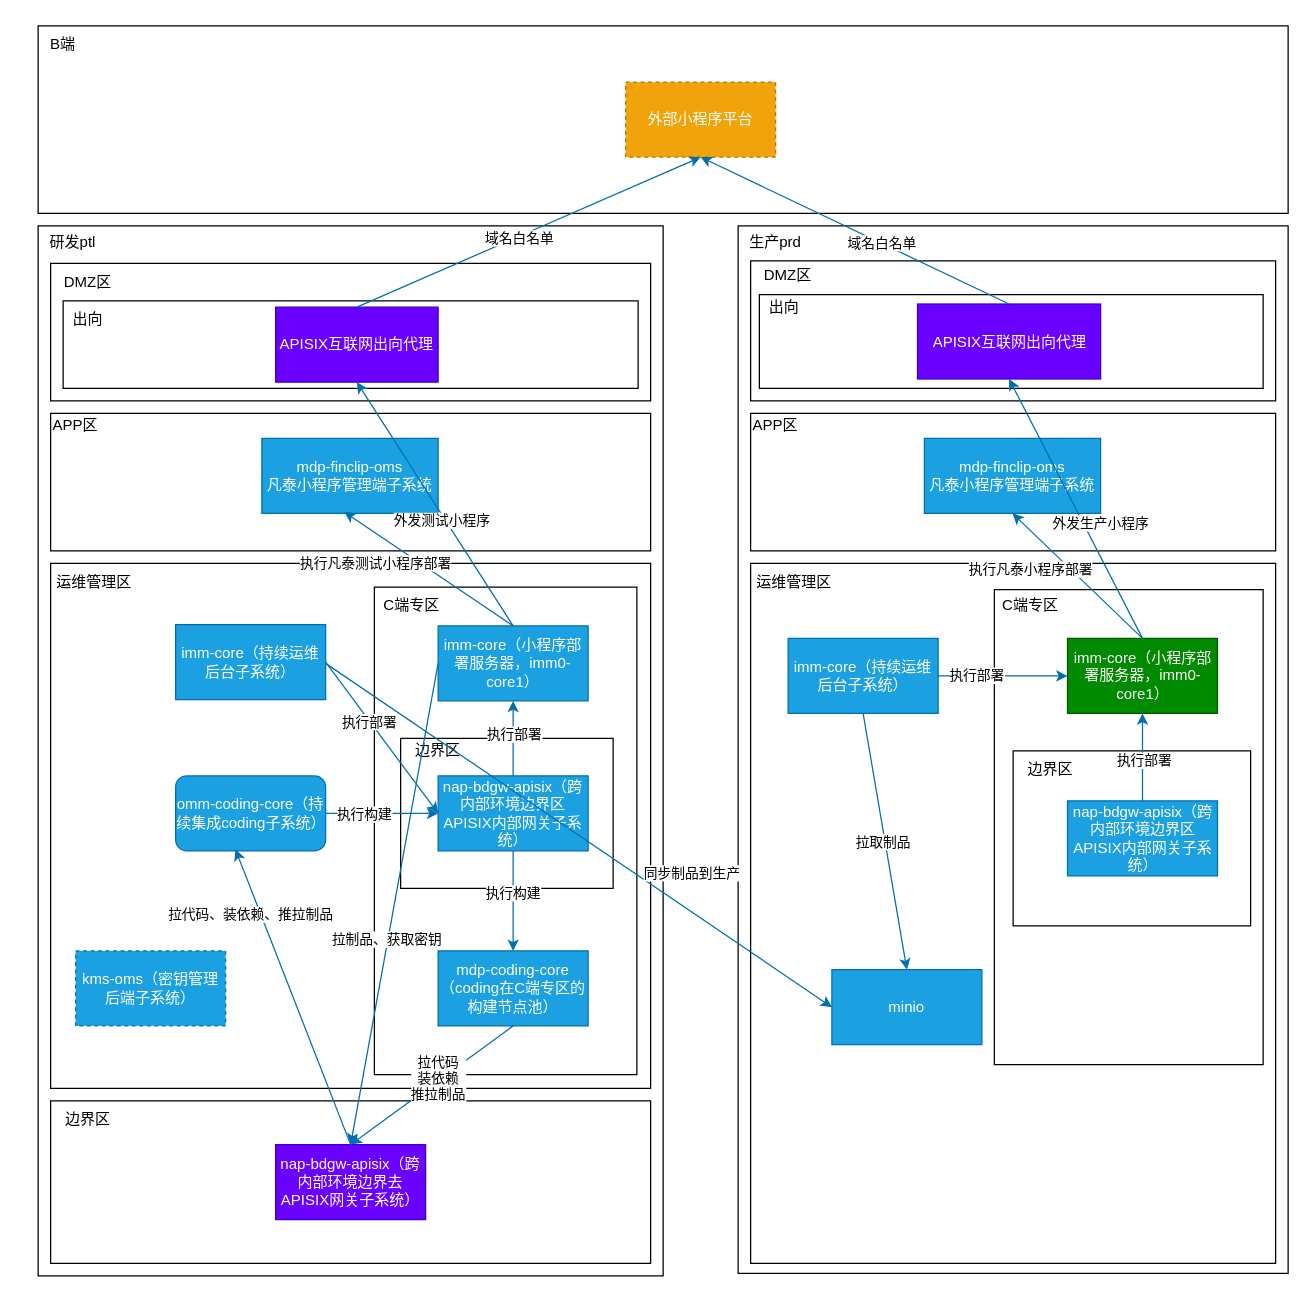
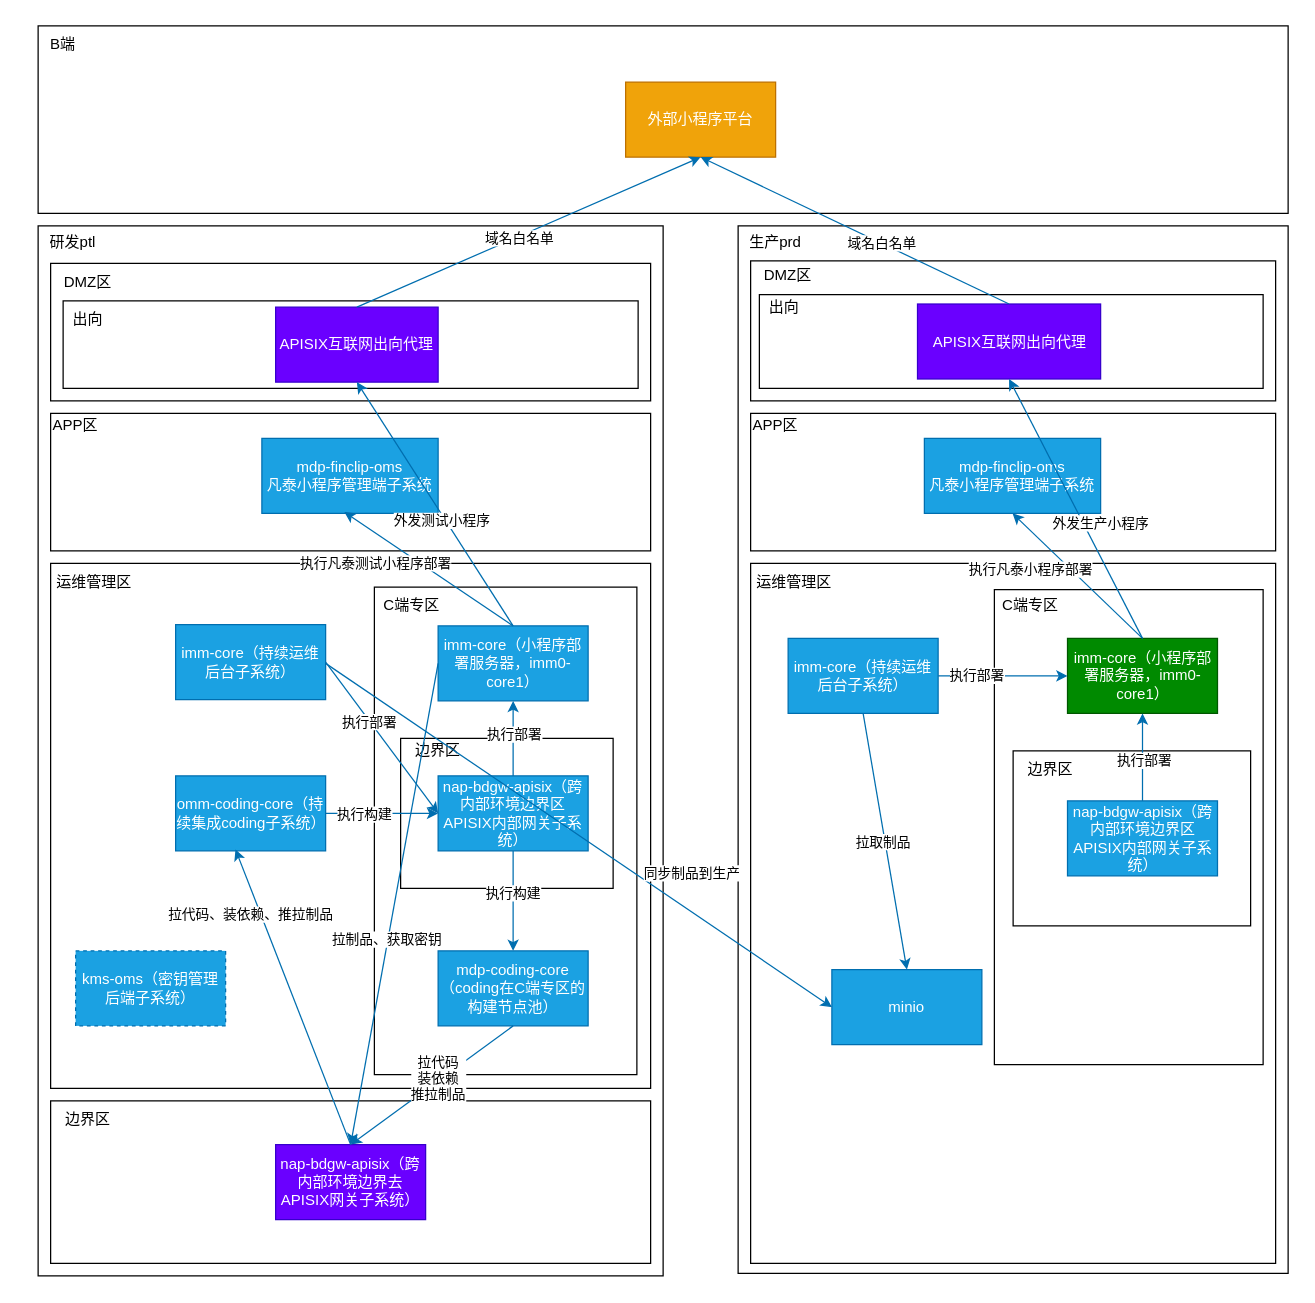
(701, 119) -> (701, 119)
(251, 813) -> (251, 813)
